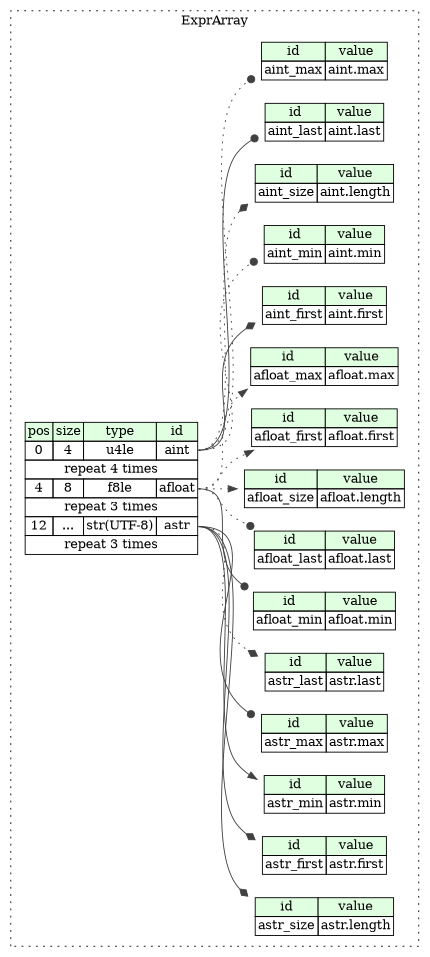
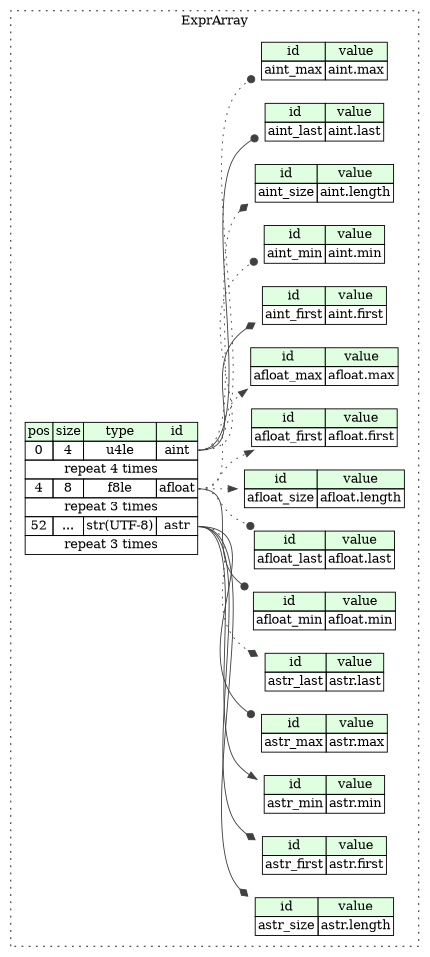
(39, 526) -> (39, 526)
